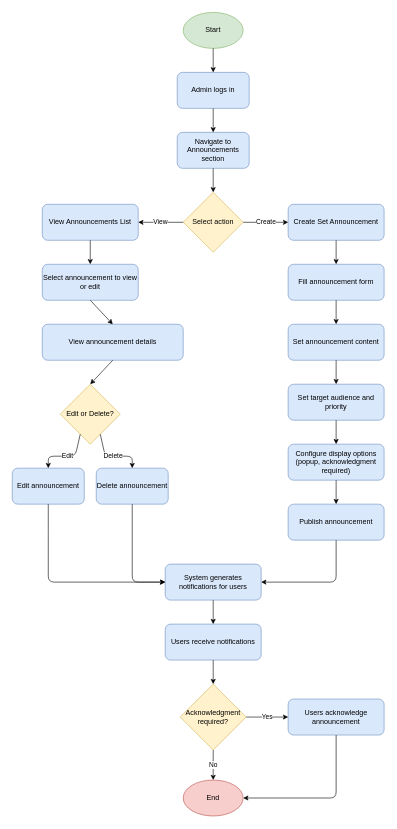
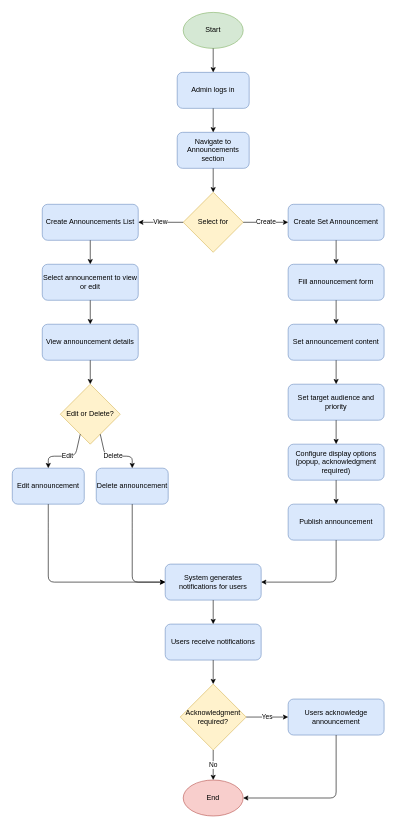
(90, 222) -> (90, 222)
(213, 222) -> (213, 222)
(113, 342) -> (90, 342)
